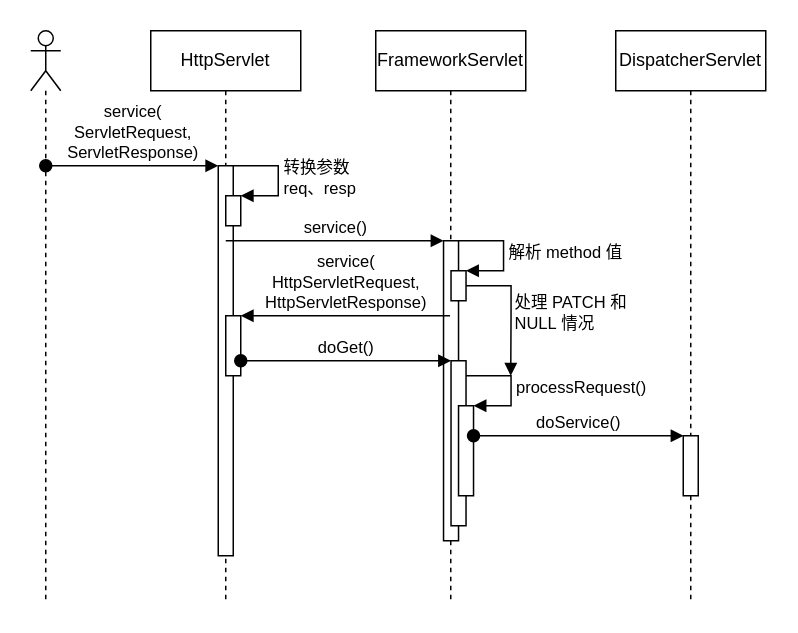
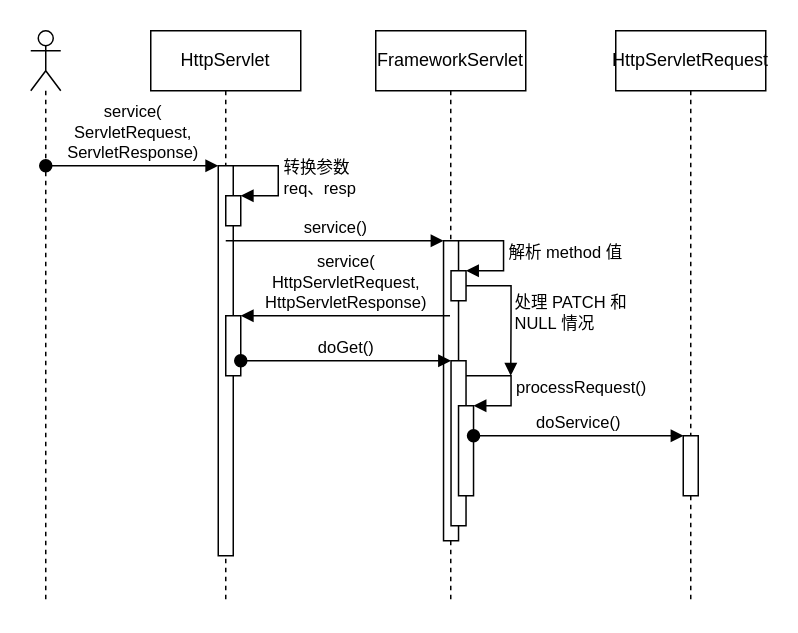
(691, 61) -> (691, 61)
